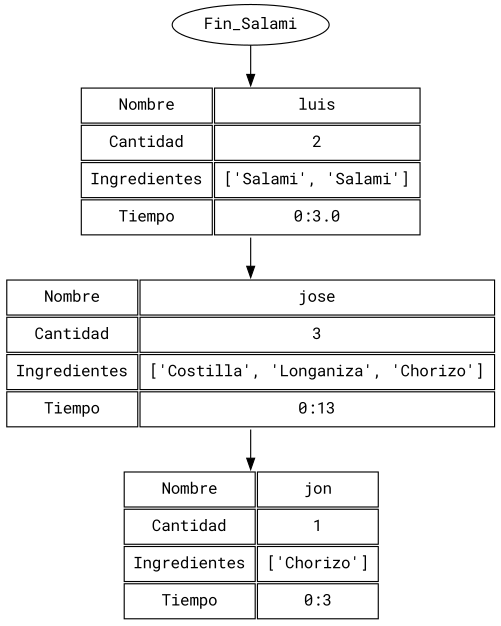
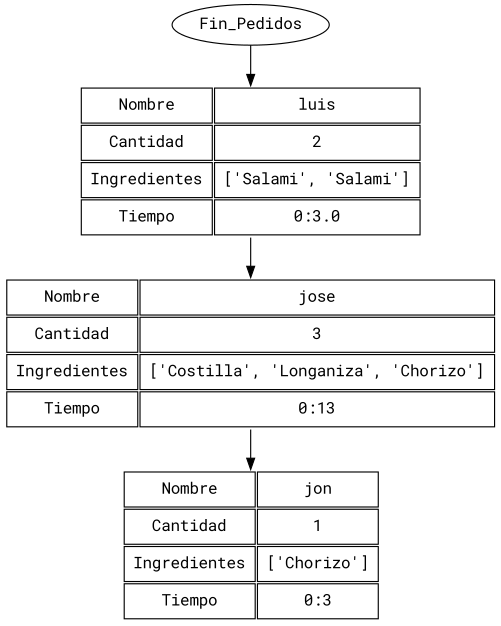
(251, 25) -> (251, 25)
